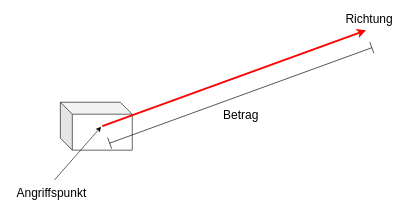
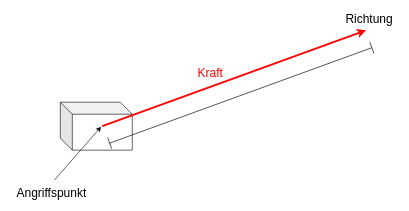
none -> (210, 72)
(241, 114) -> none
